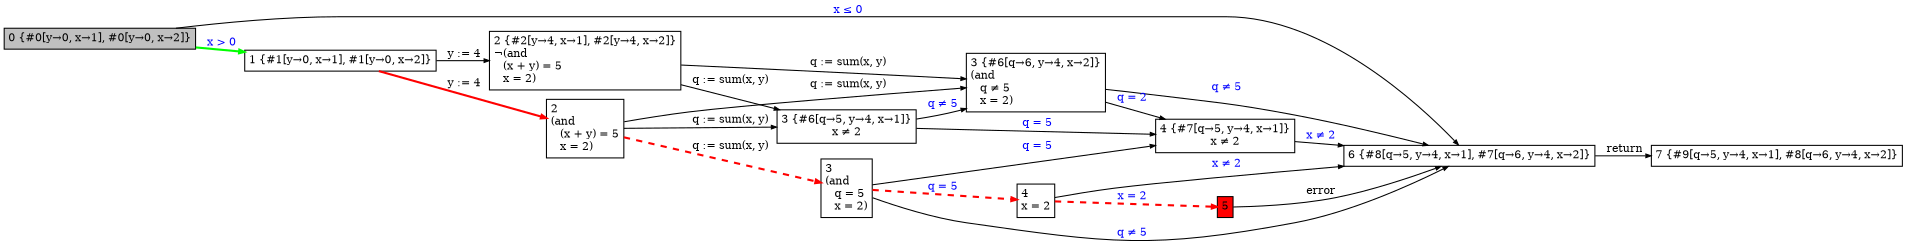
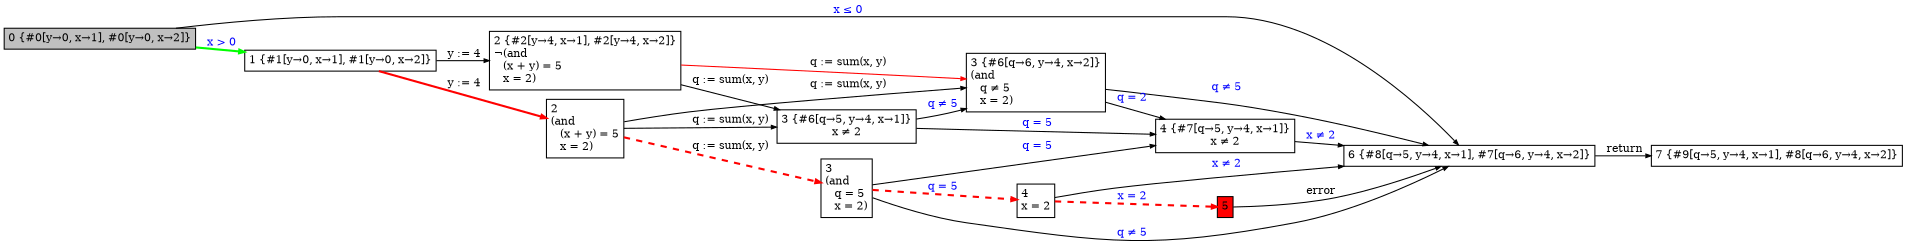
(821, 72) -> (821, 72)
